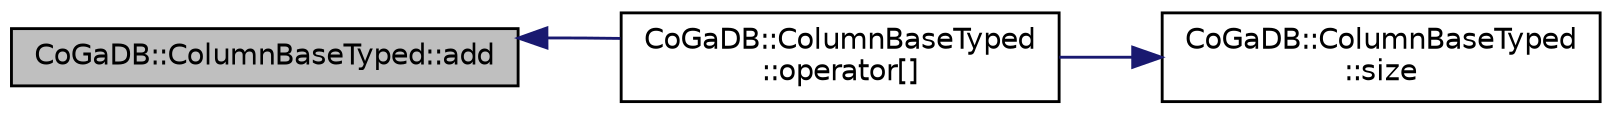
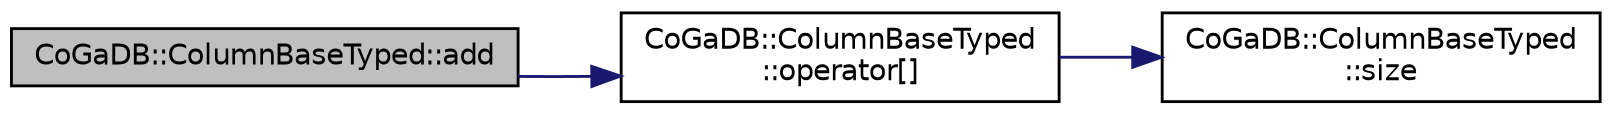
(584, 38) -> (555, 77)
